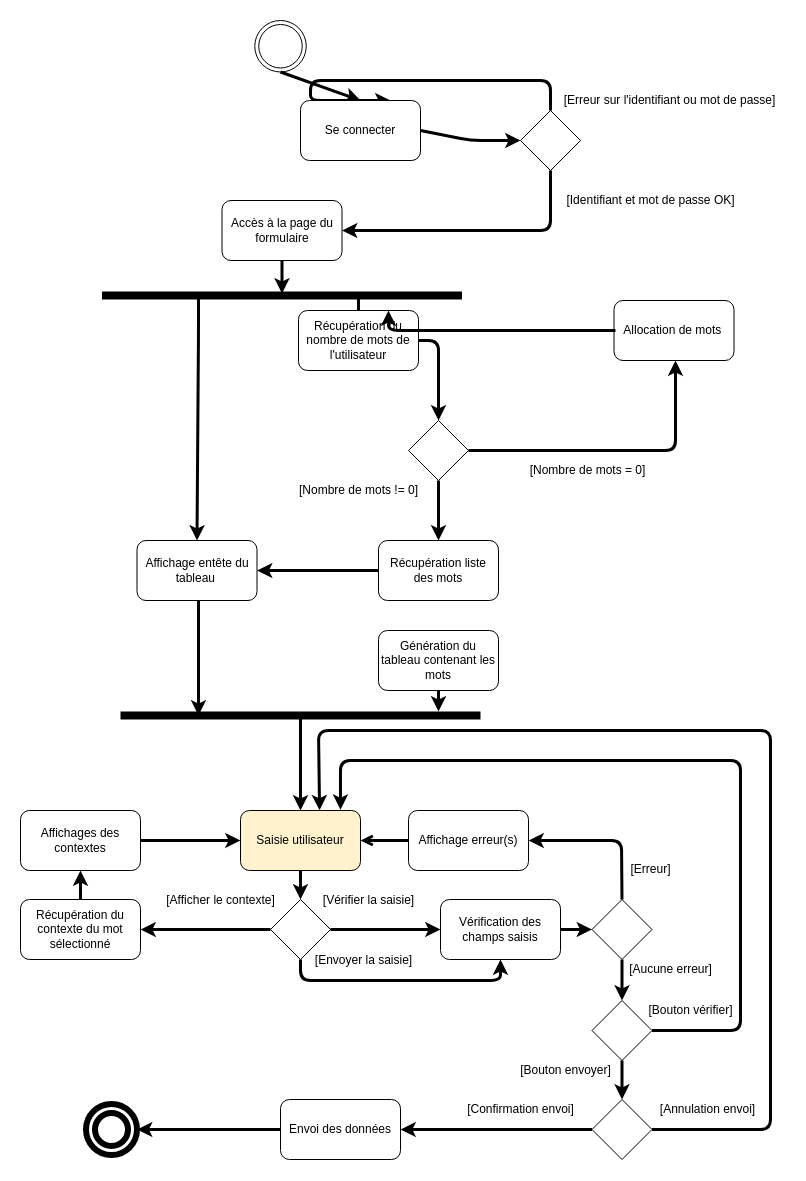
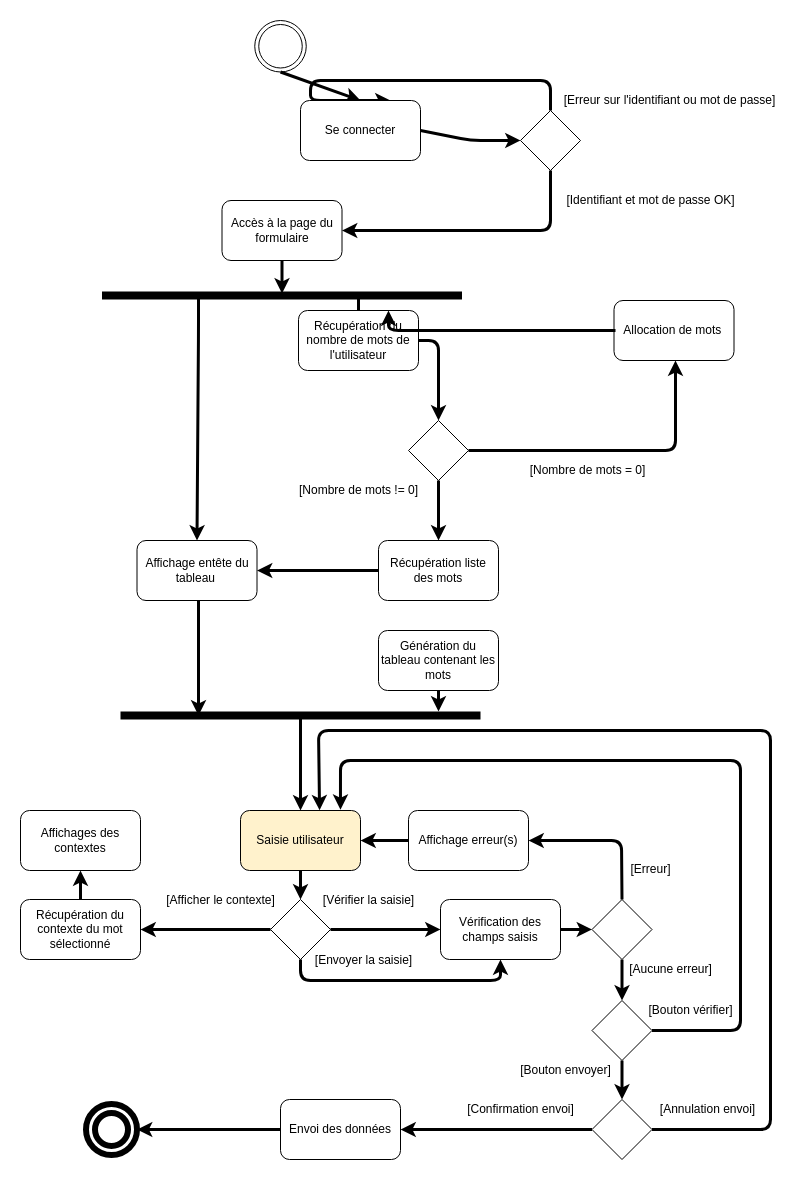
(185, 841) -> none
(372, 841) -> (373, 841)
